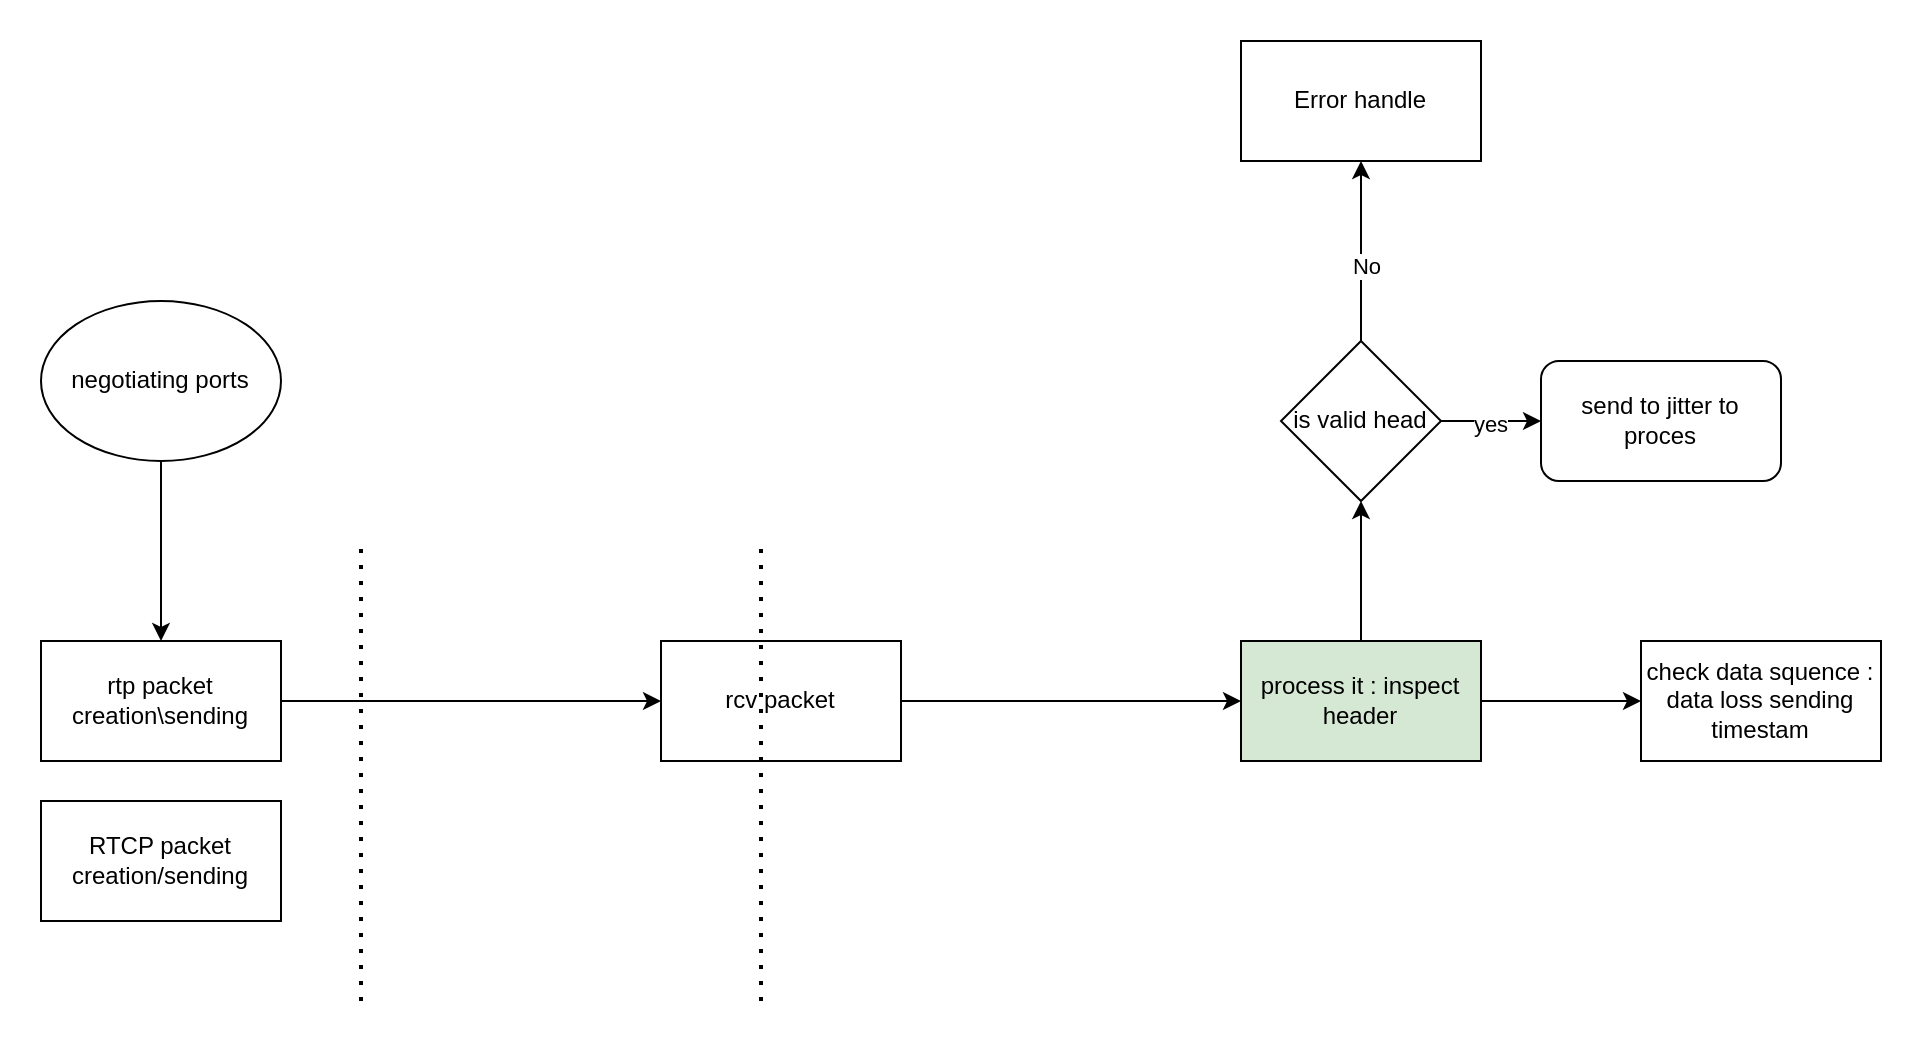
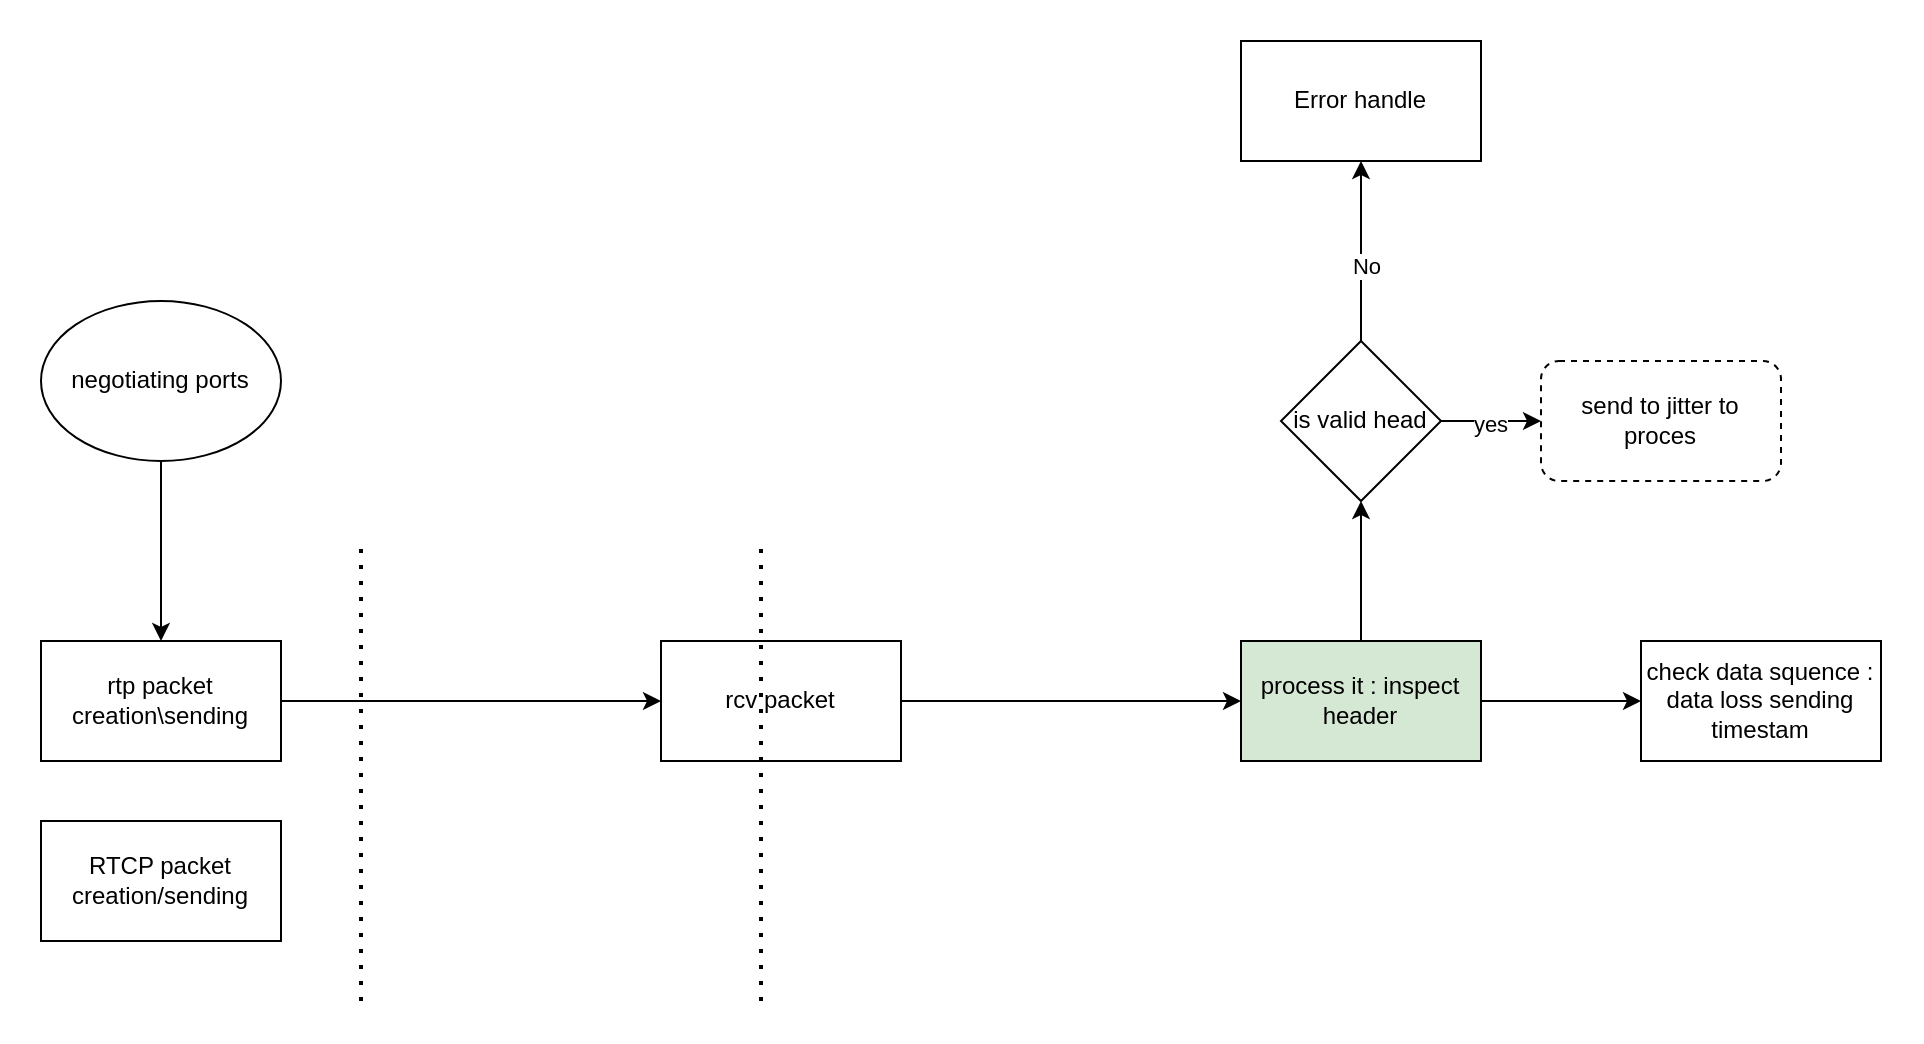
(1661, 421) -> (1661, 421)
(161, 861) -> (161, 881)
